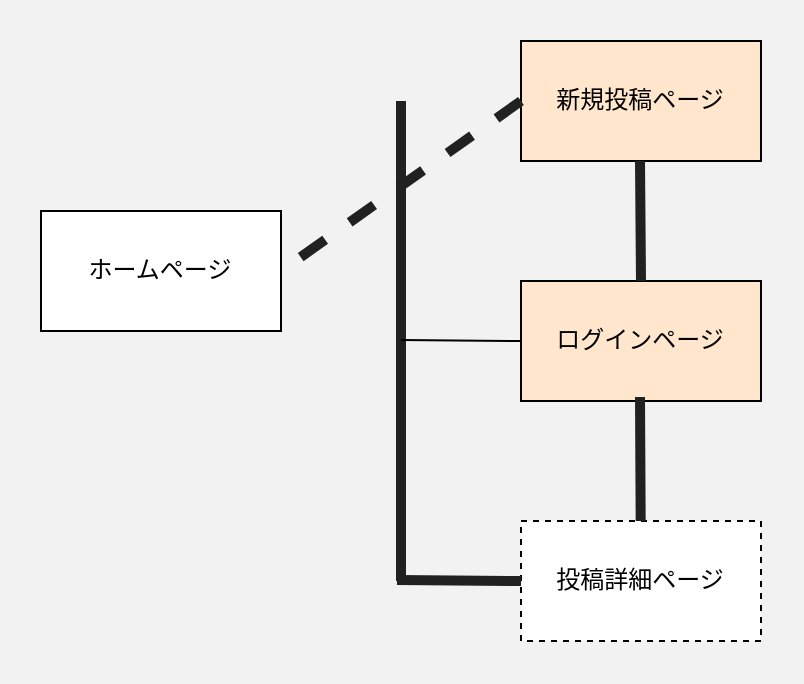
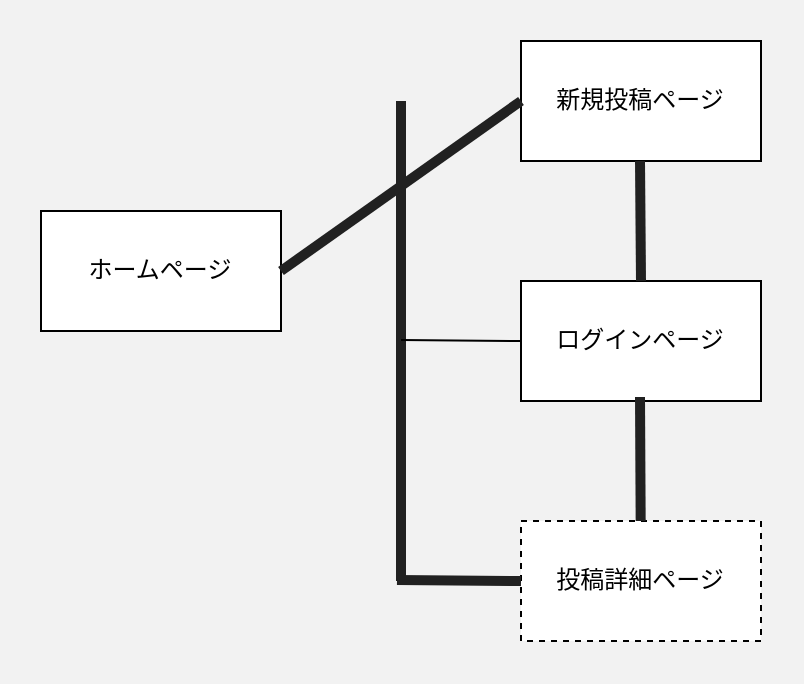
(641, 101) -> (641, 101)
(484, 127) -> (484, 127)
(641, 341) -> (641, 341)
